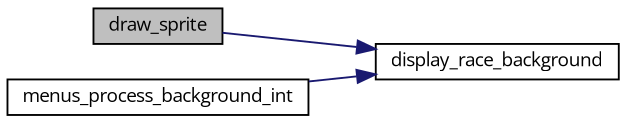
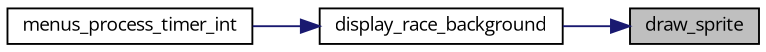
(290, 40) -> (587, 26)
(158, 97) -> (130, 26)
